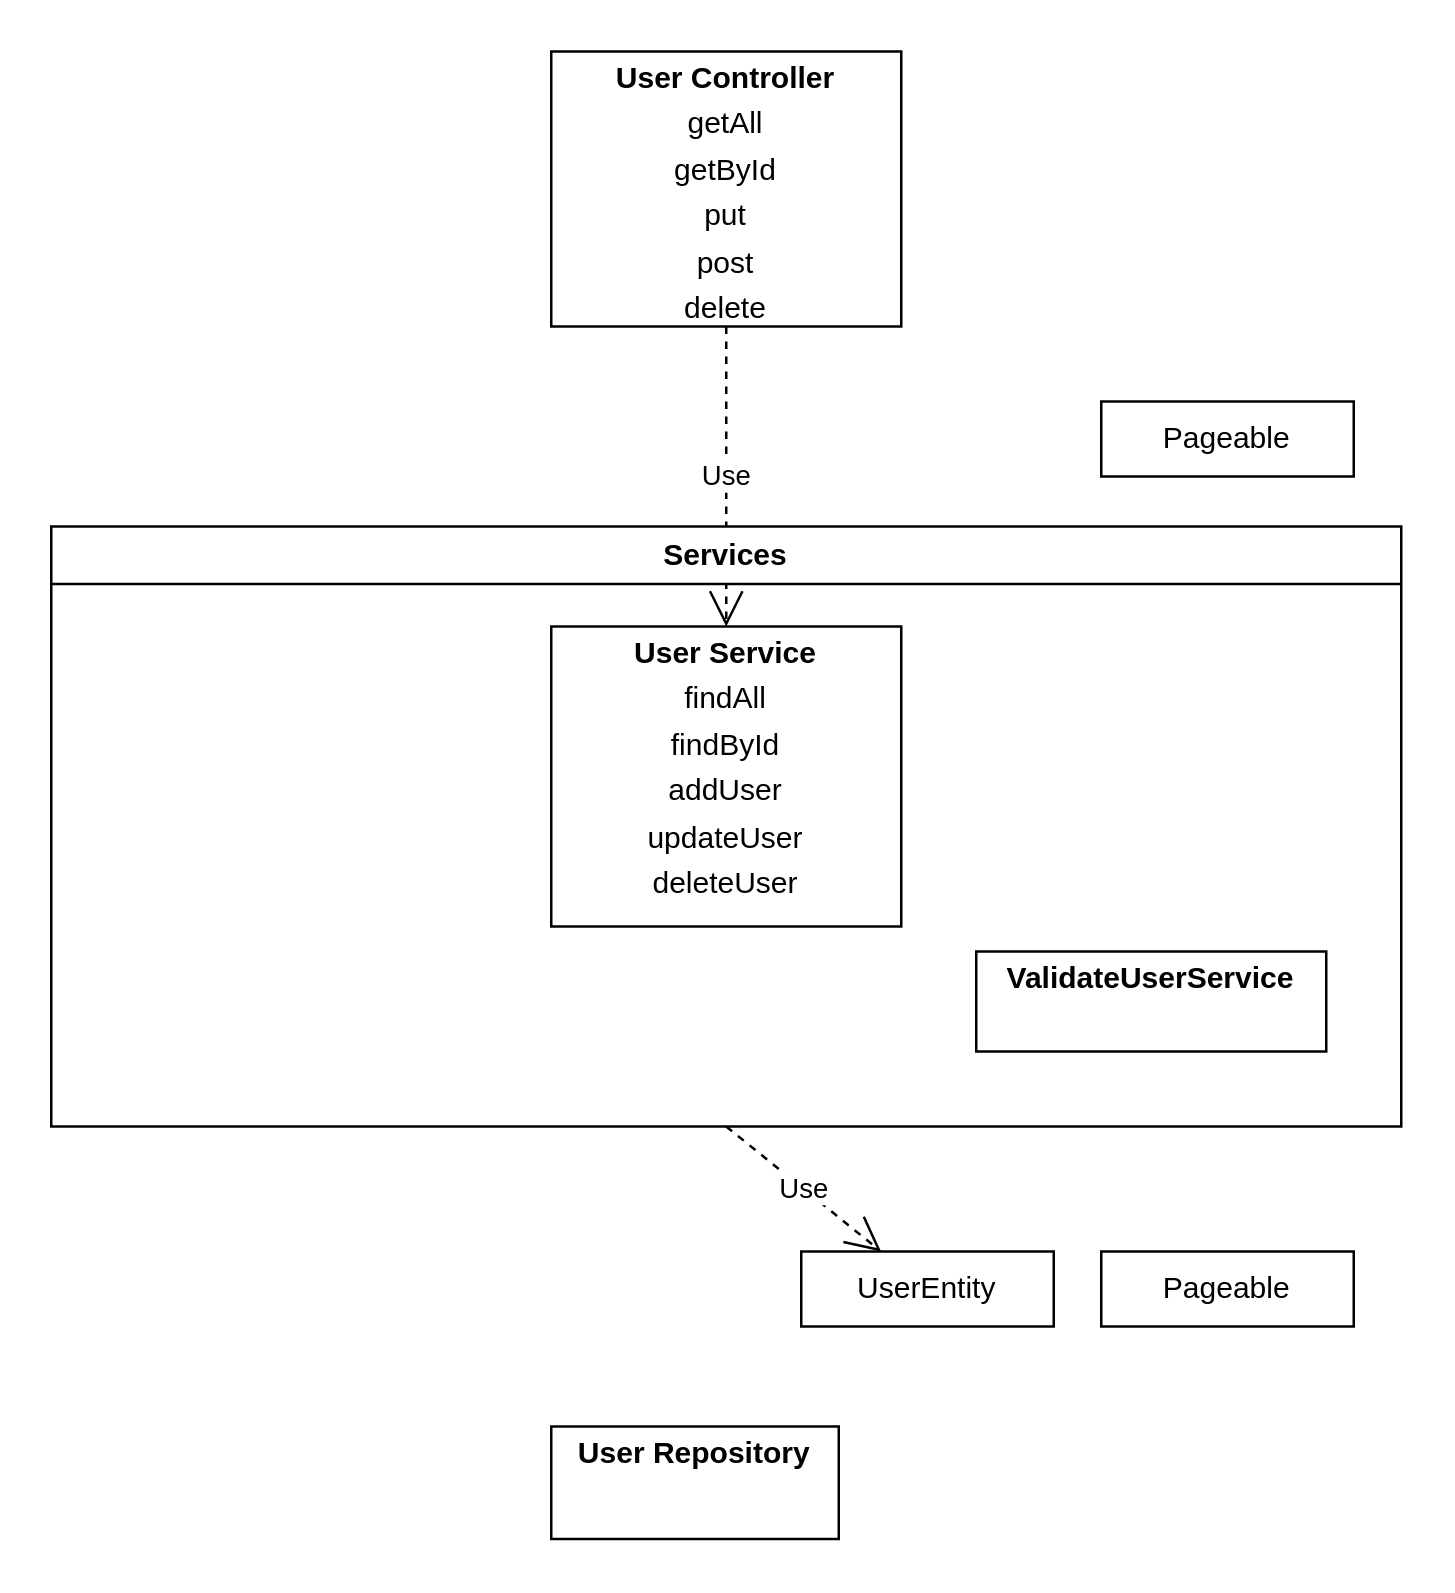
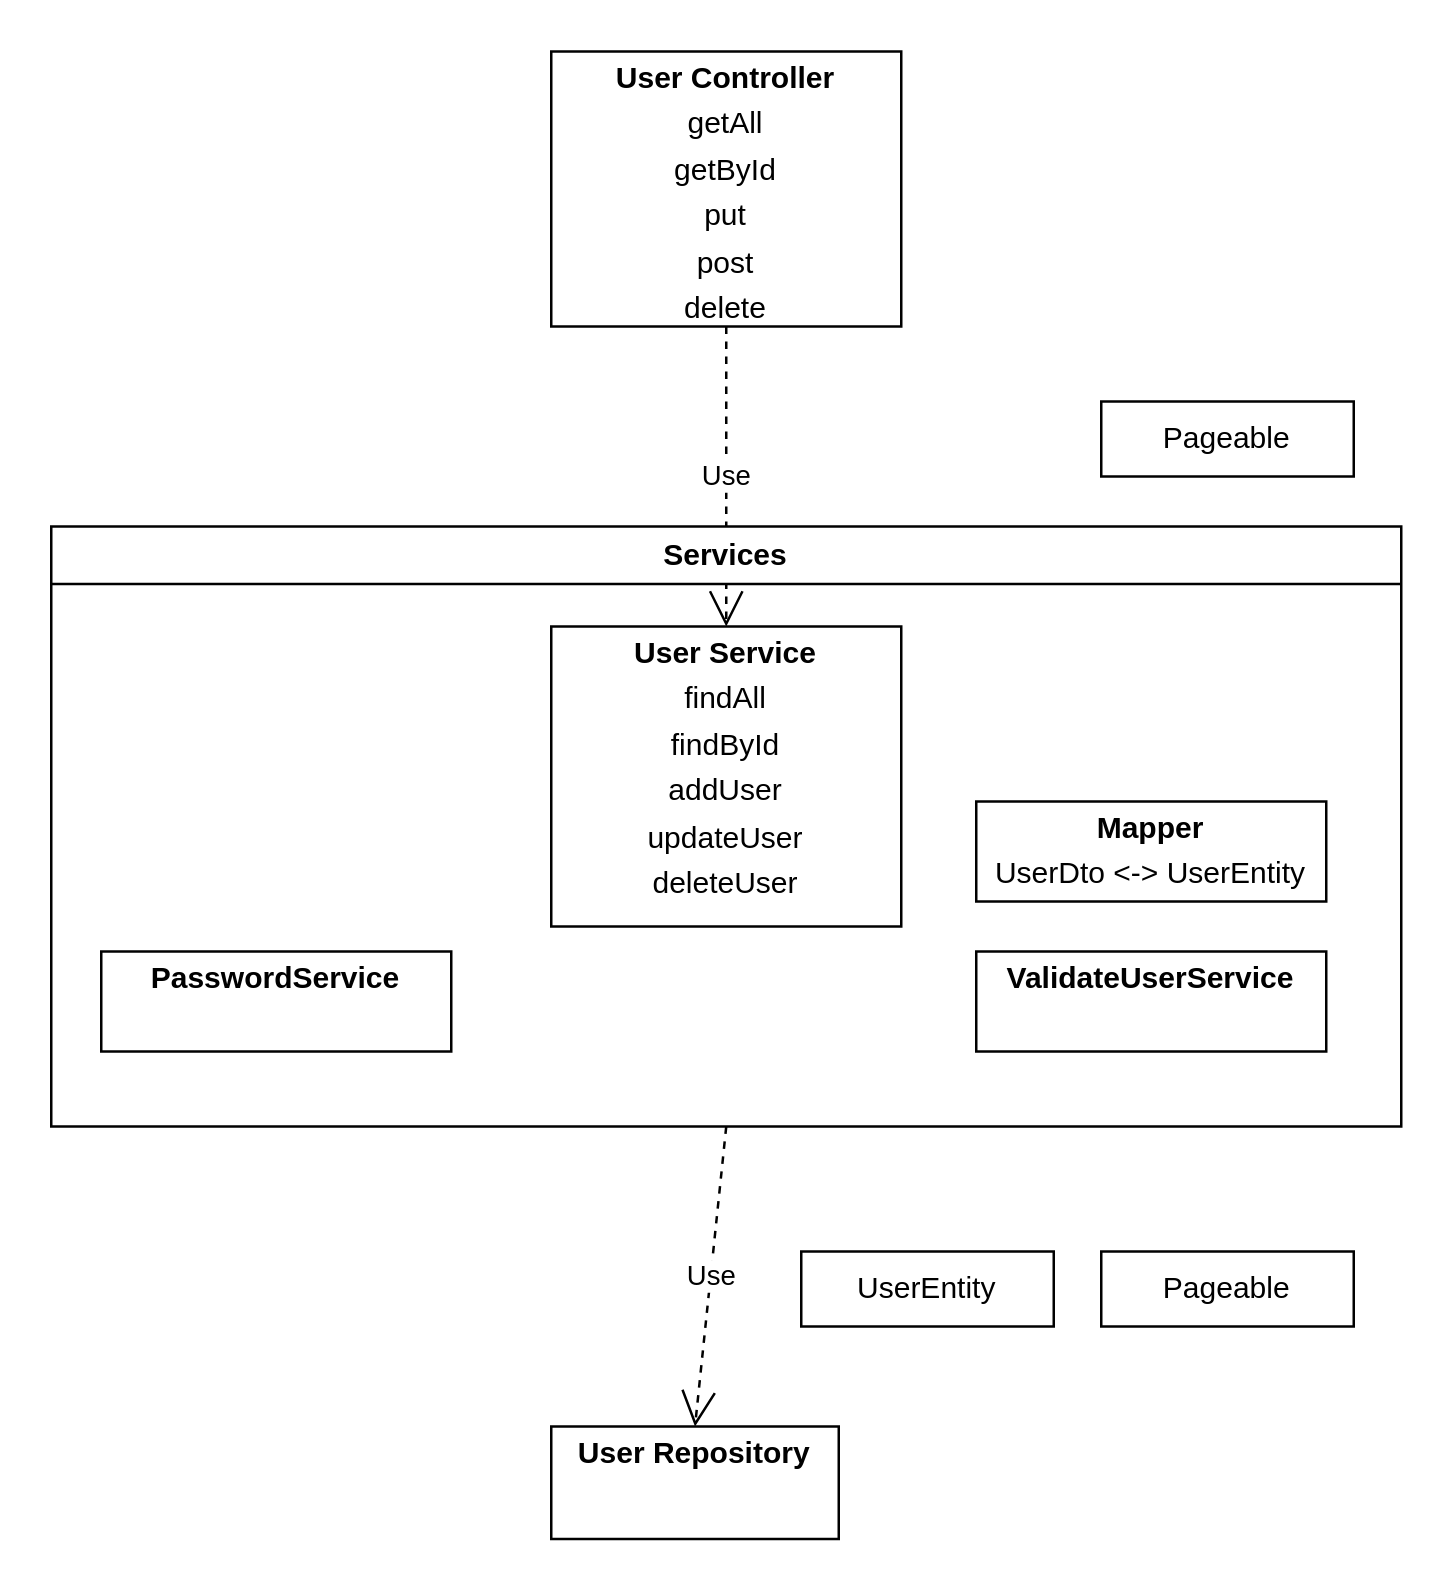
none -> (1151, 851)
none -> (276, 1001)
(834, 1213) -> (704, 1344)
